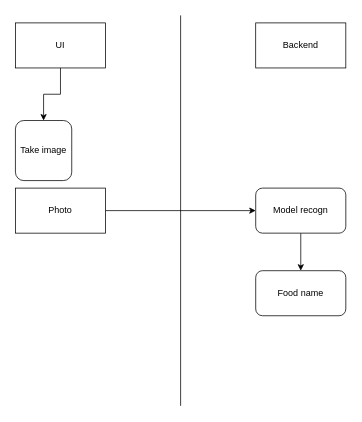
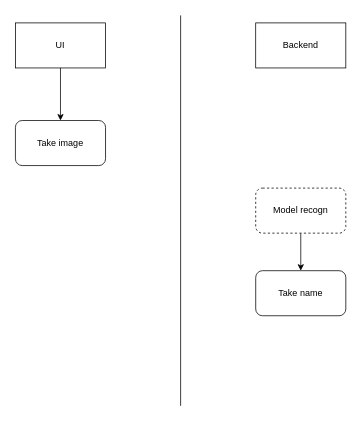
(44, 150) -> (60, 143)
(60, 210) -> none
(177, 210) -> none
(300, 210) -> (300, 210)
(300, 293) -> (300, 293)
